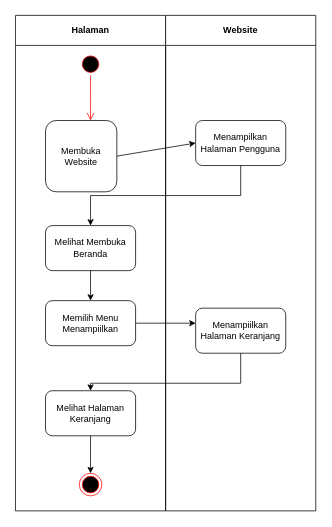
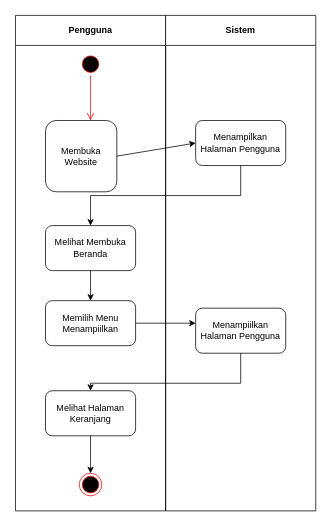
(90, 30) -> (90, 30)
(240, 30) -> (240, 30)
(240, 330) -> (240, 330)
